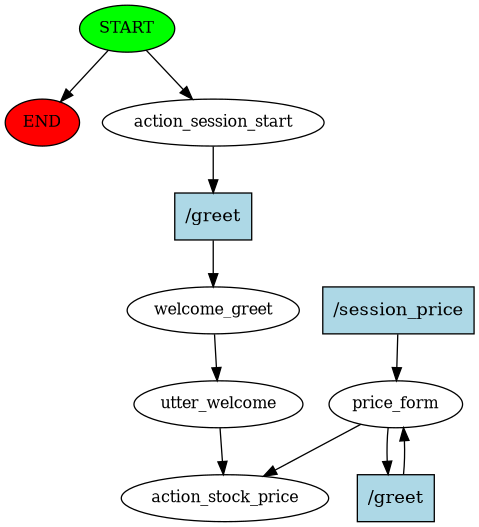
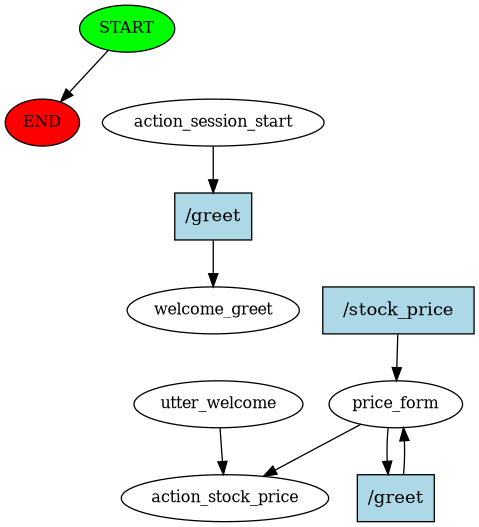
(165, 70) -> none
(398, 310) -> (398, 310)
(215, 351) -> none
